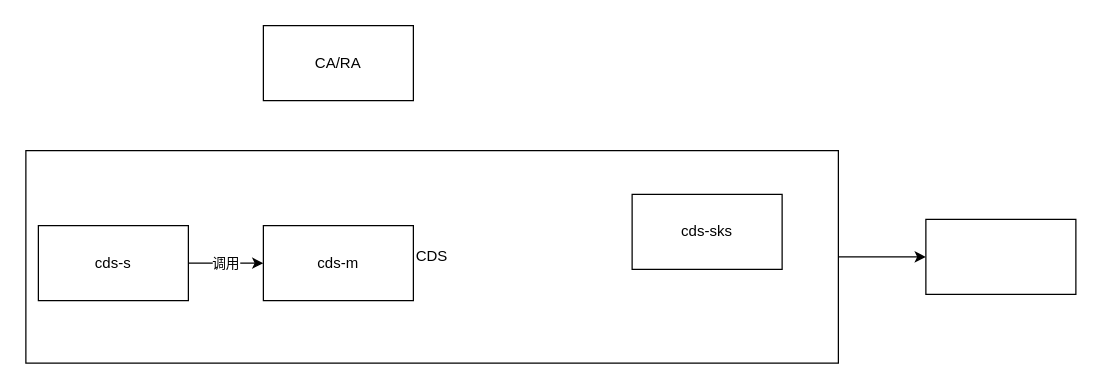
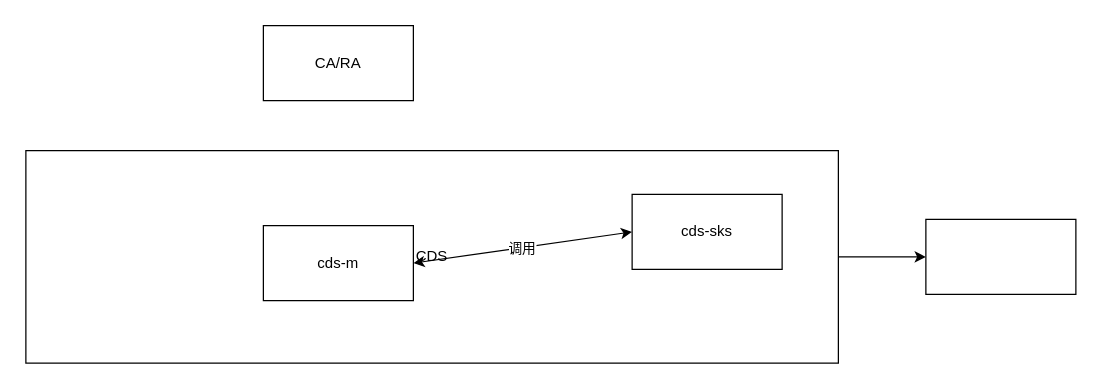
none -> (522, 248)
(113, 263) -> none
(221, 263) -> none
